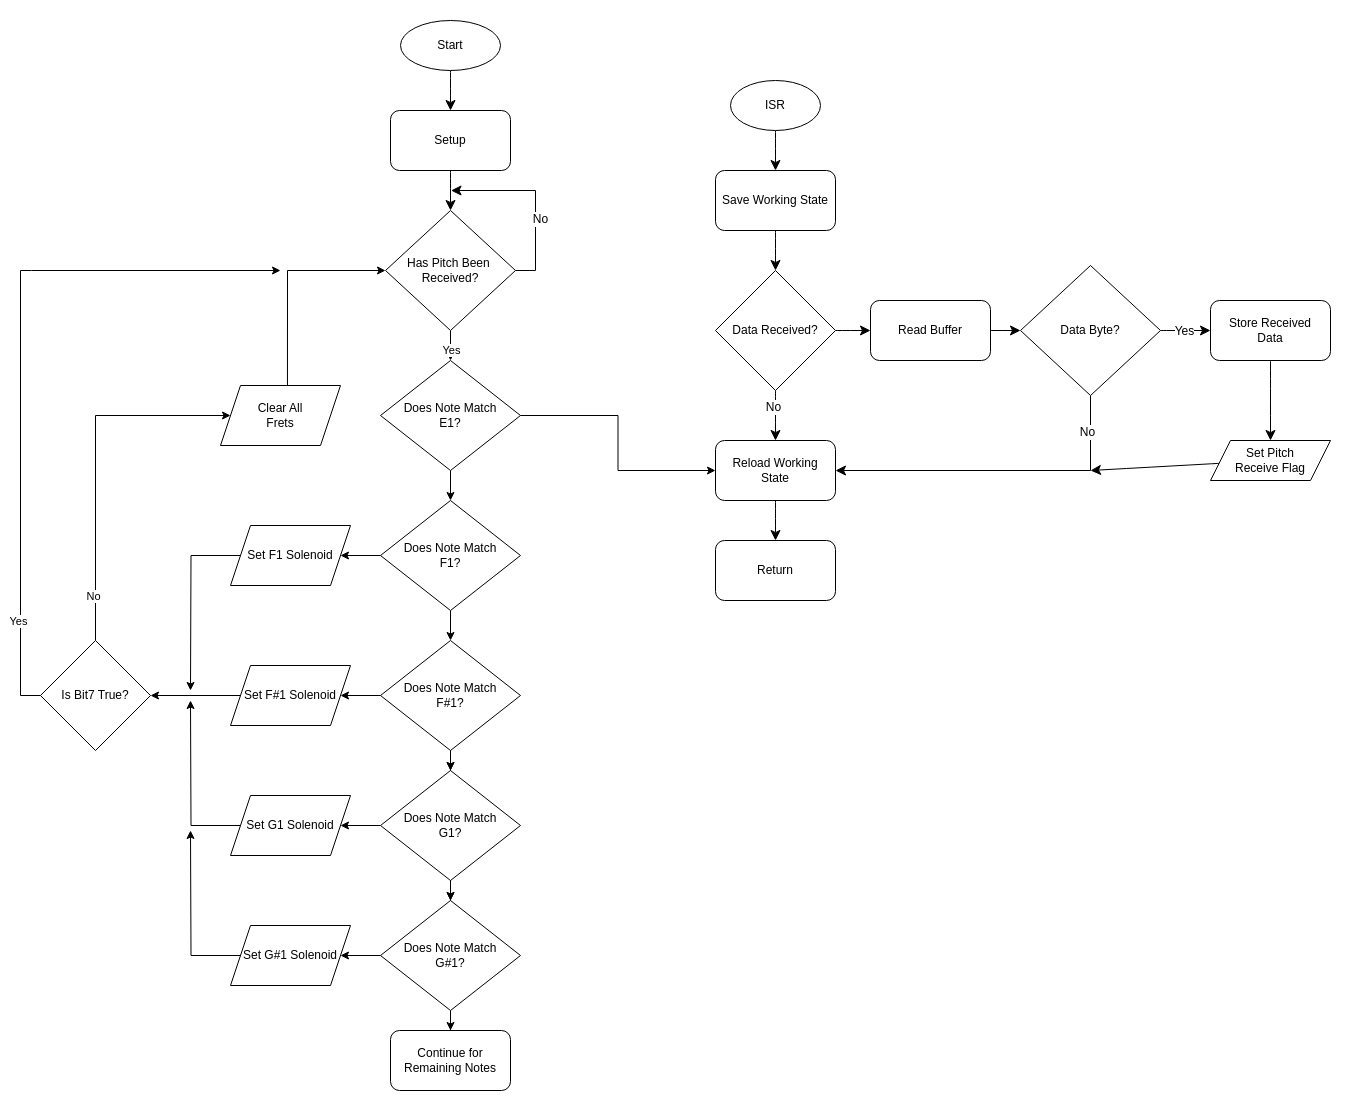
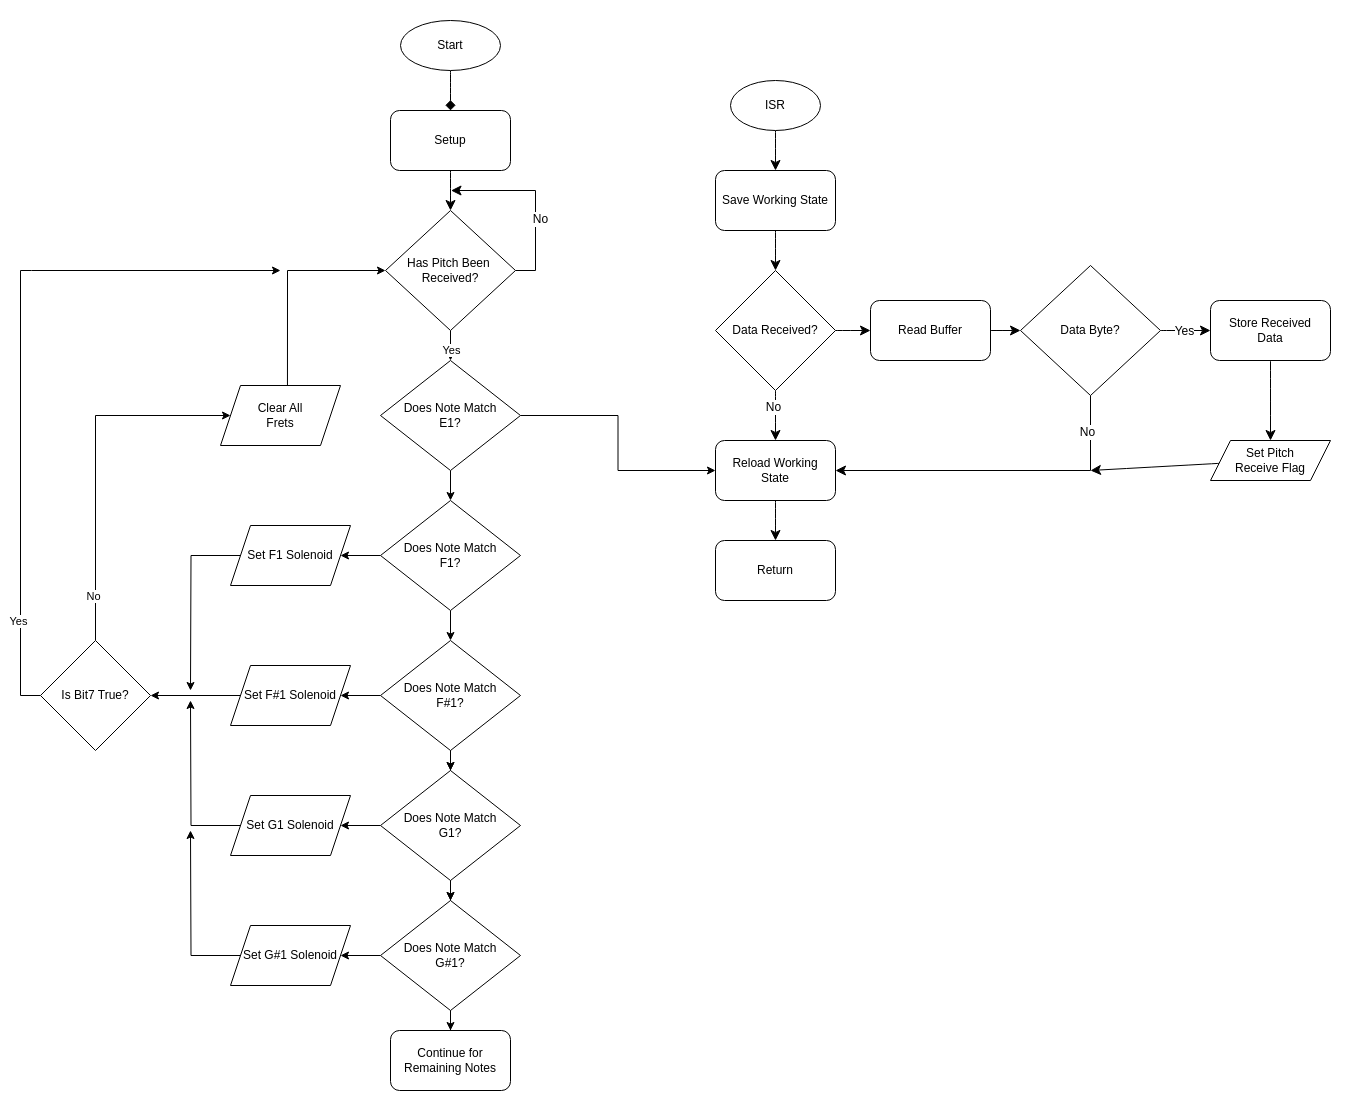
(451, 101) -> (451, 100)
